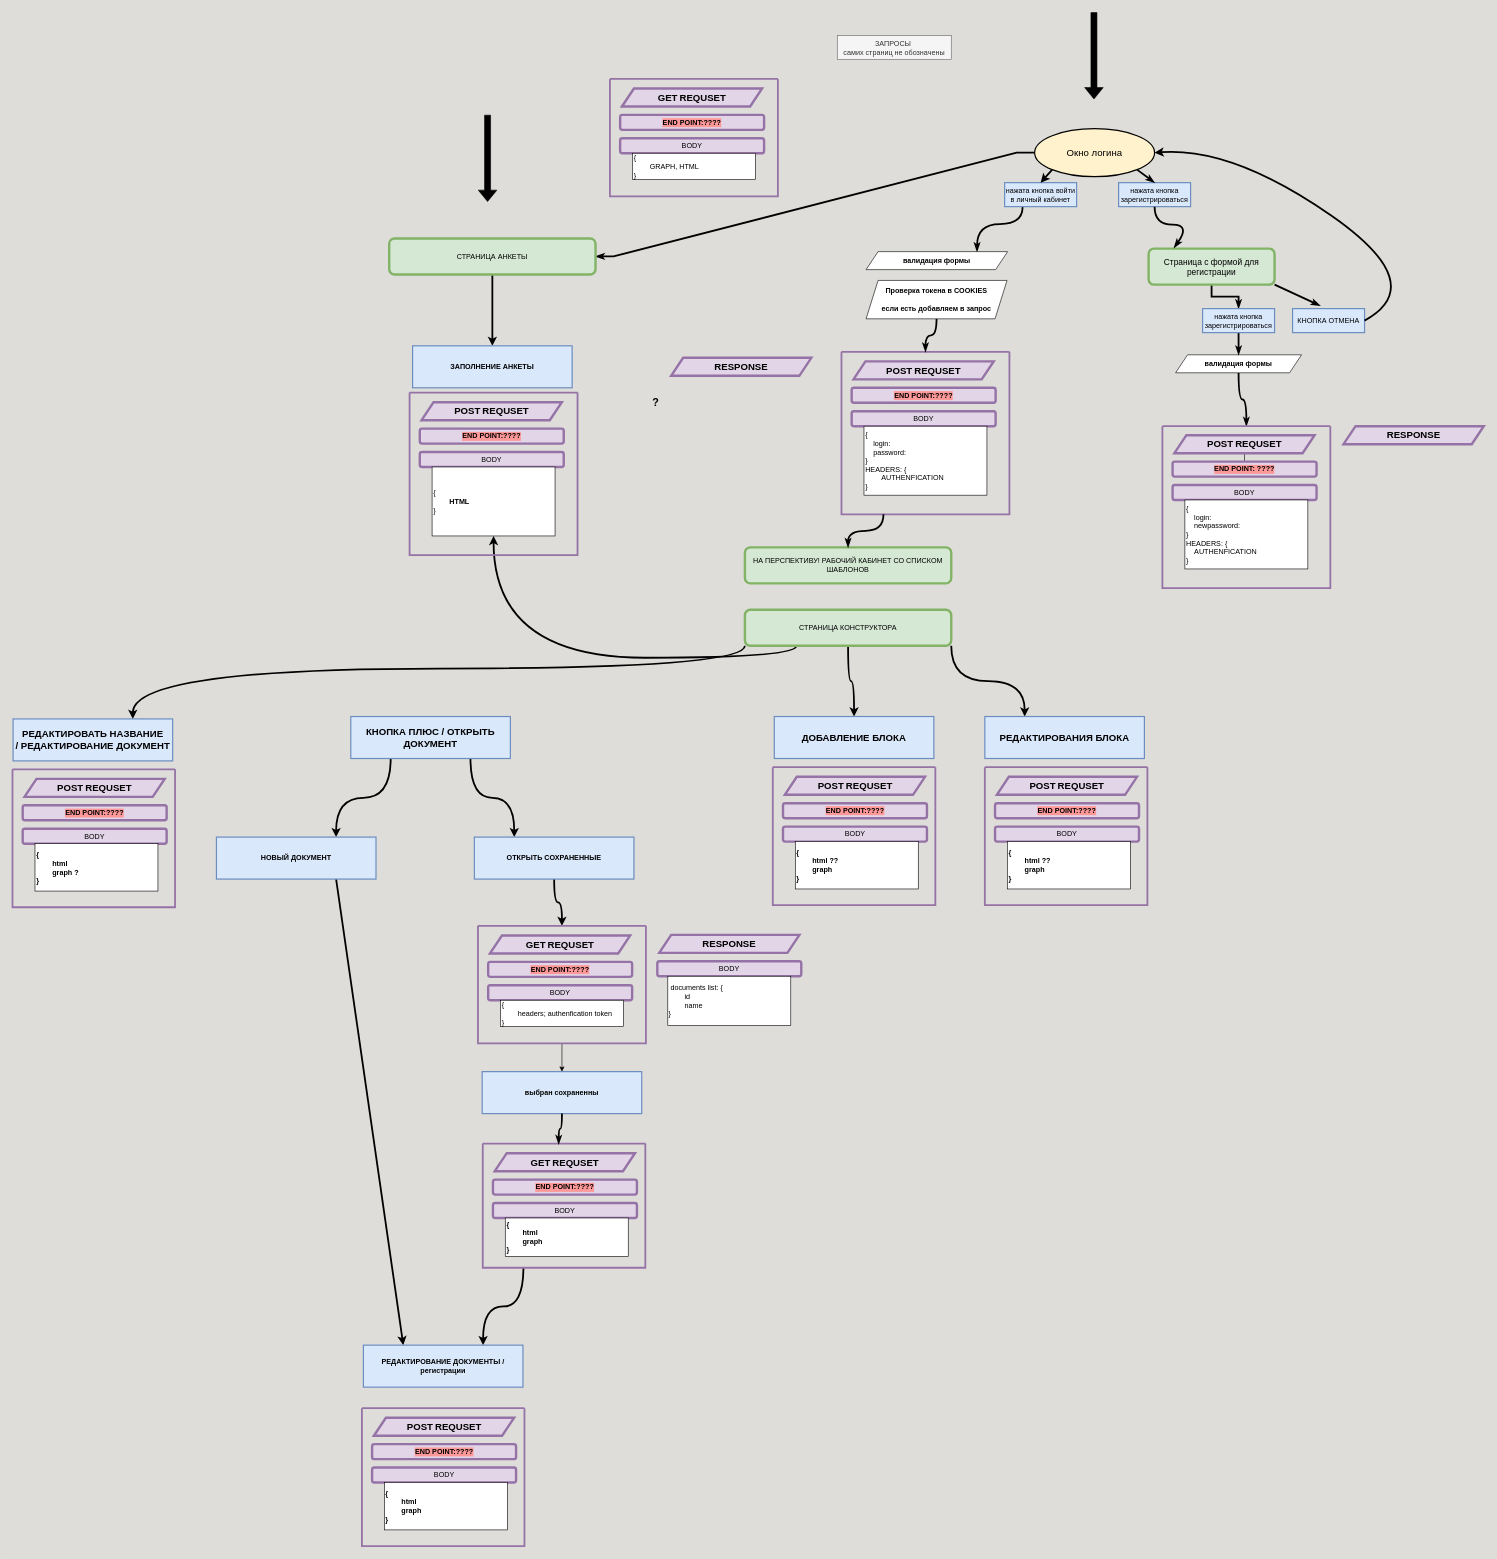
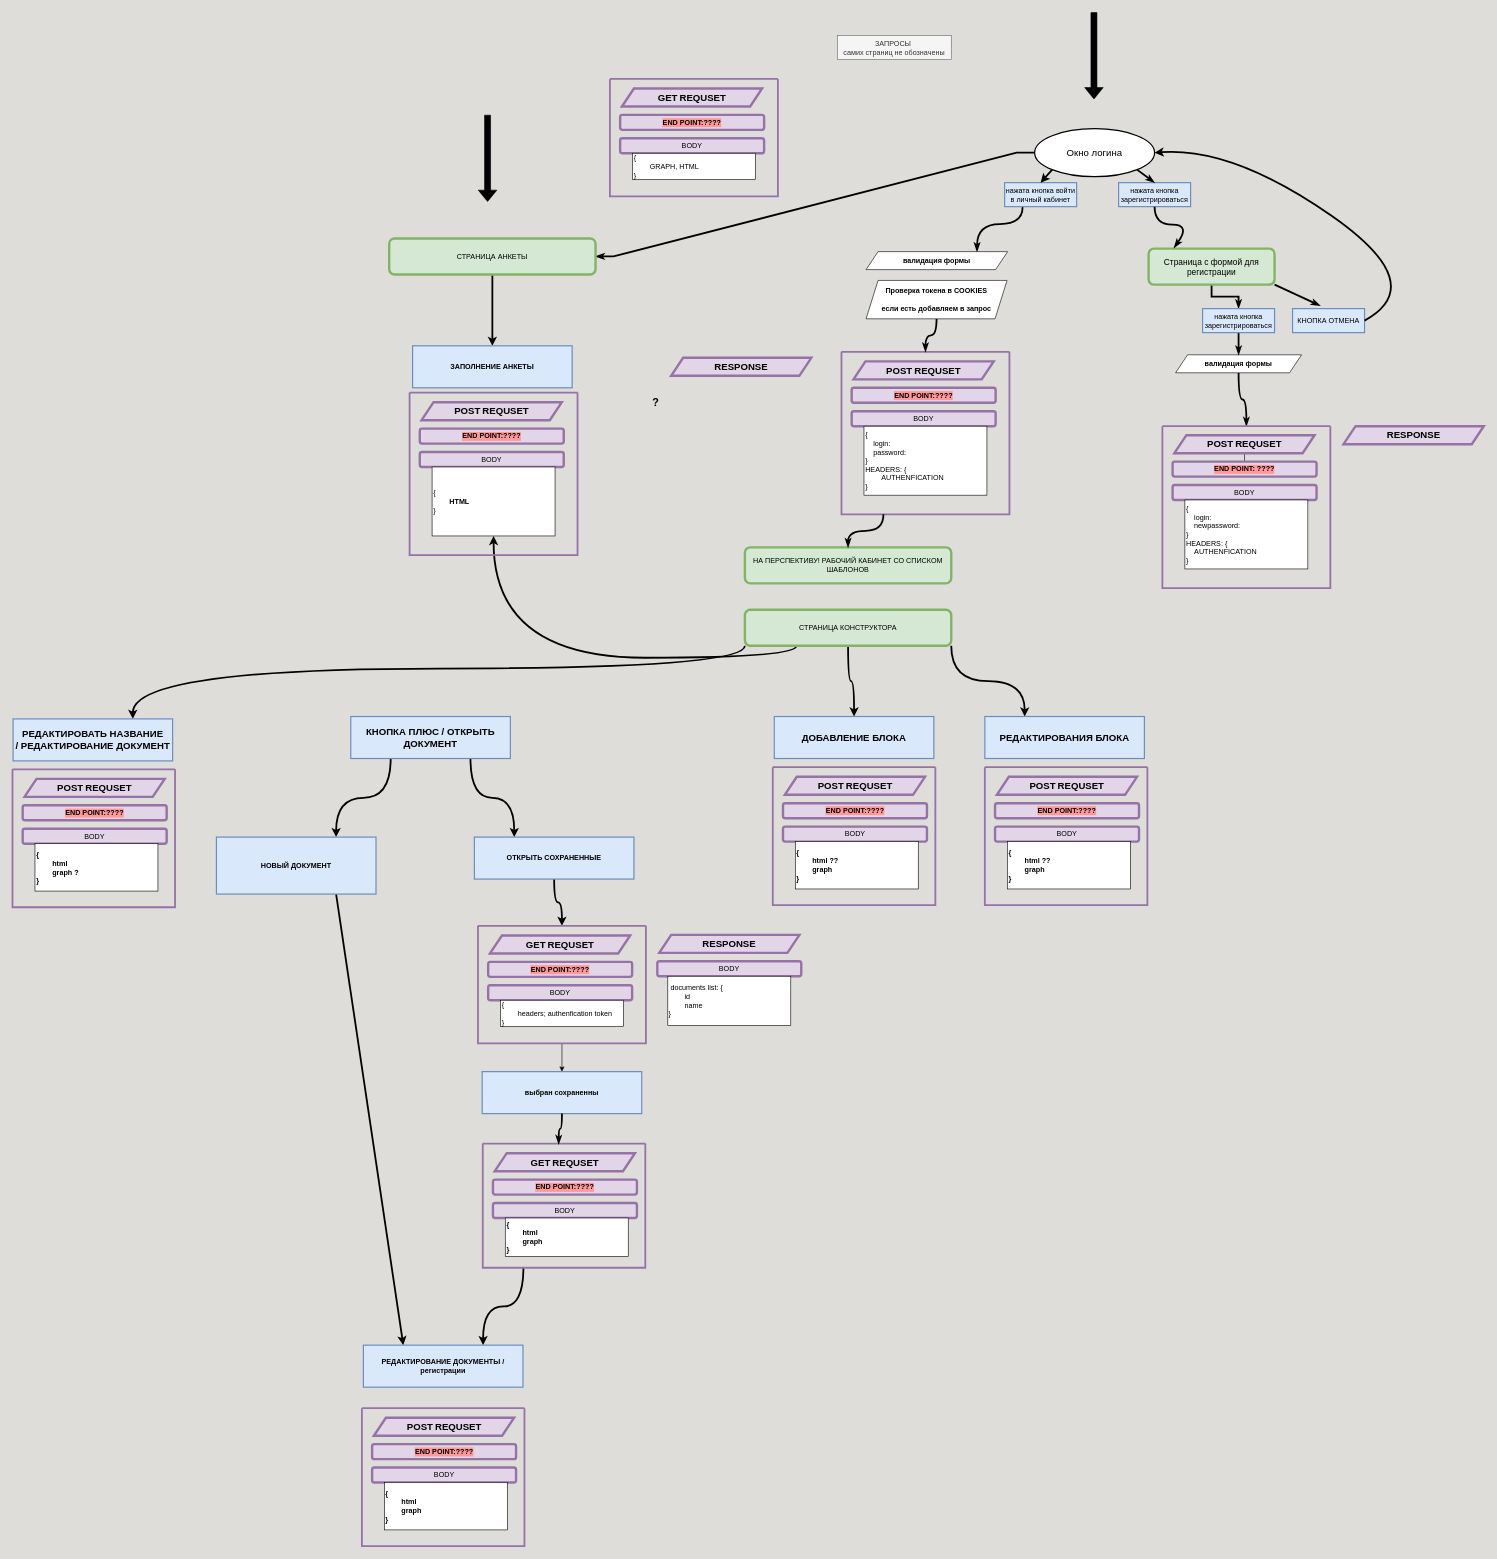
(1095, 153) -> (1095, 153)
(296, 858) -> (296, 866)
